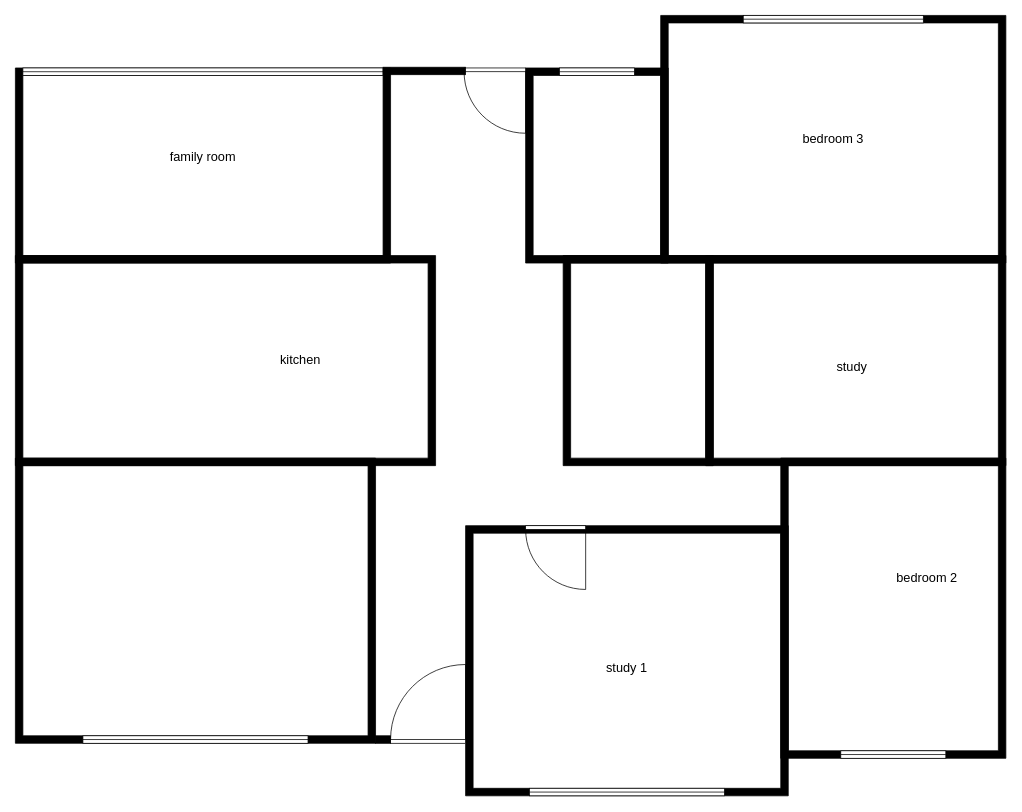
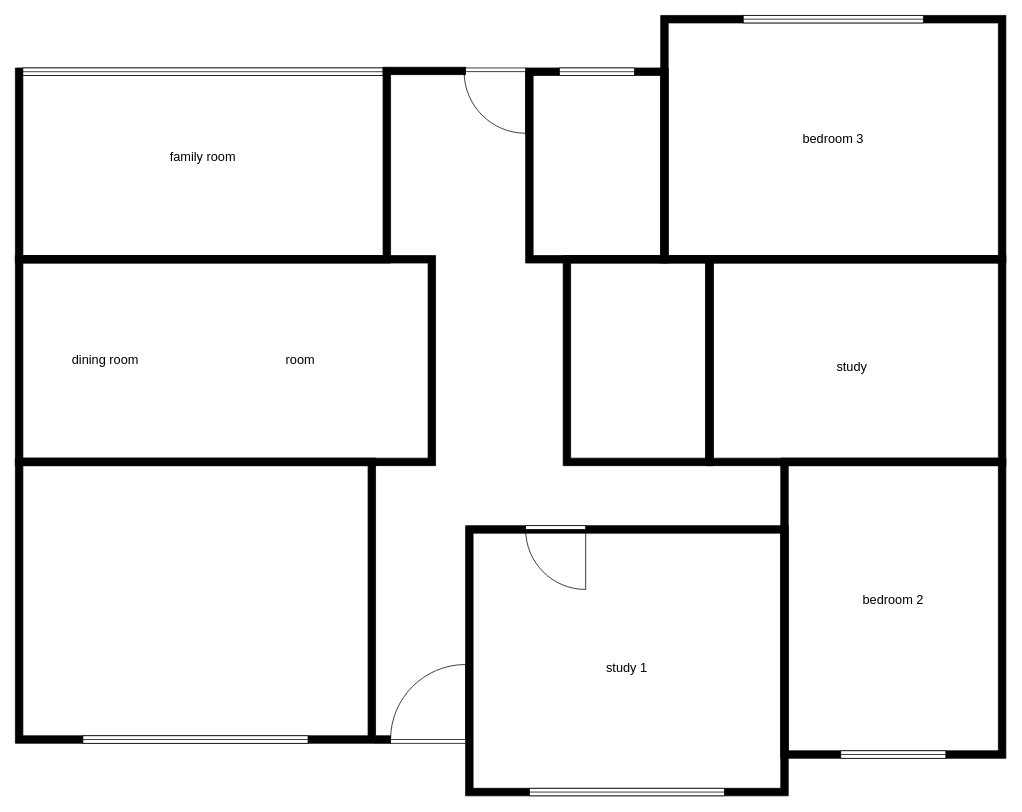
none -> (105, 360)
(300, 360) -> (300, 360)
(927, 578) -> (893, 600)
